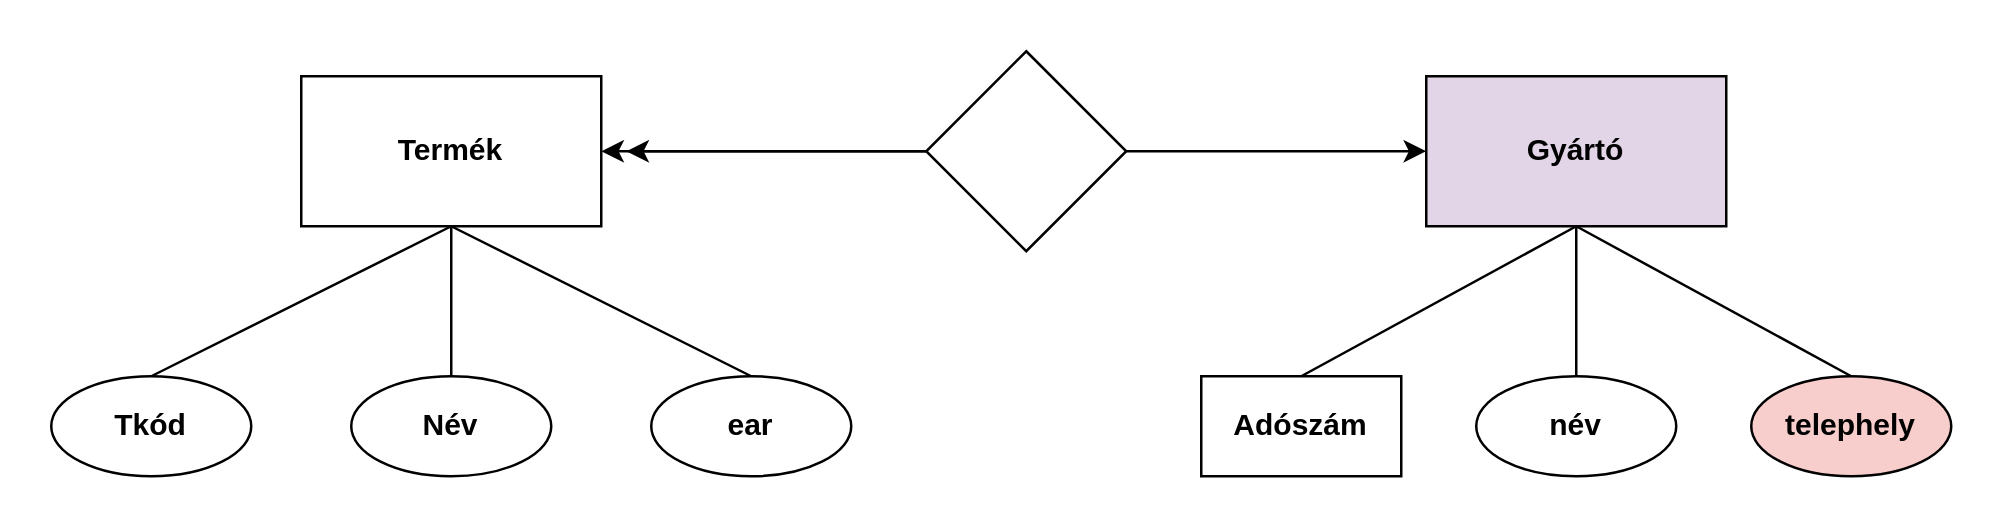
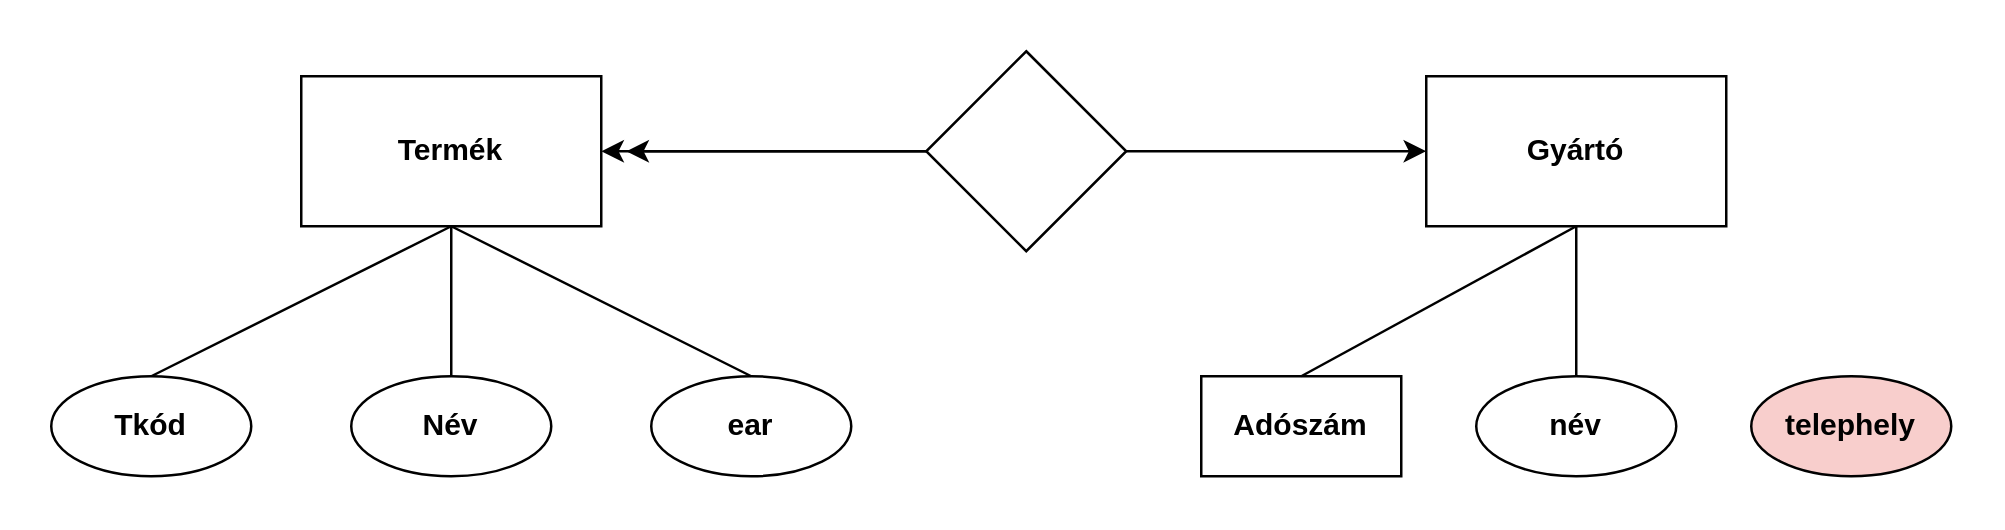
(1576, 151) -> (1576, 151)
(1716, 302) -> none
